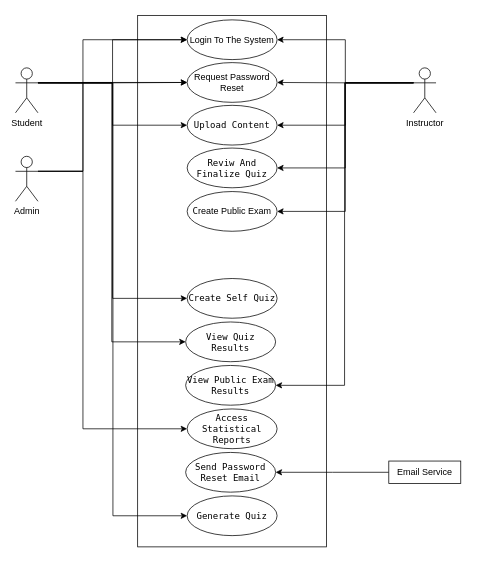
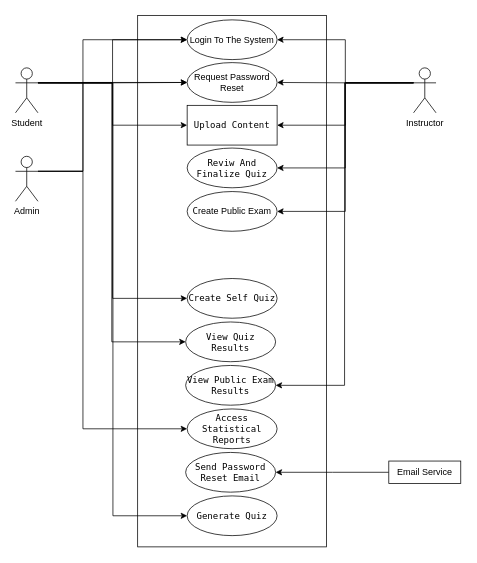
(232, 125) -> (232, 125)
